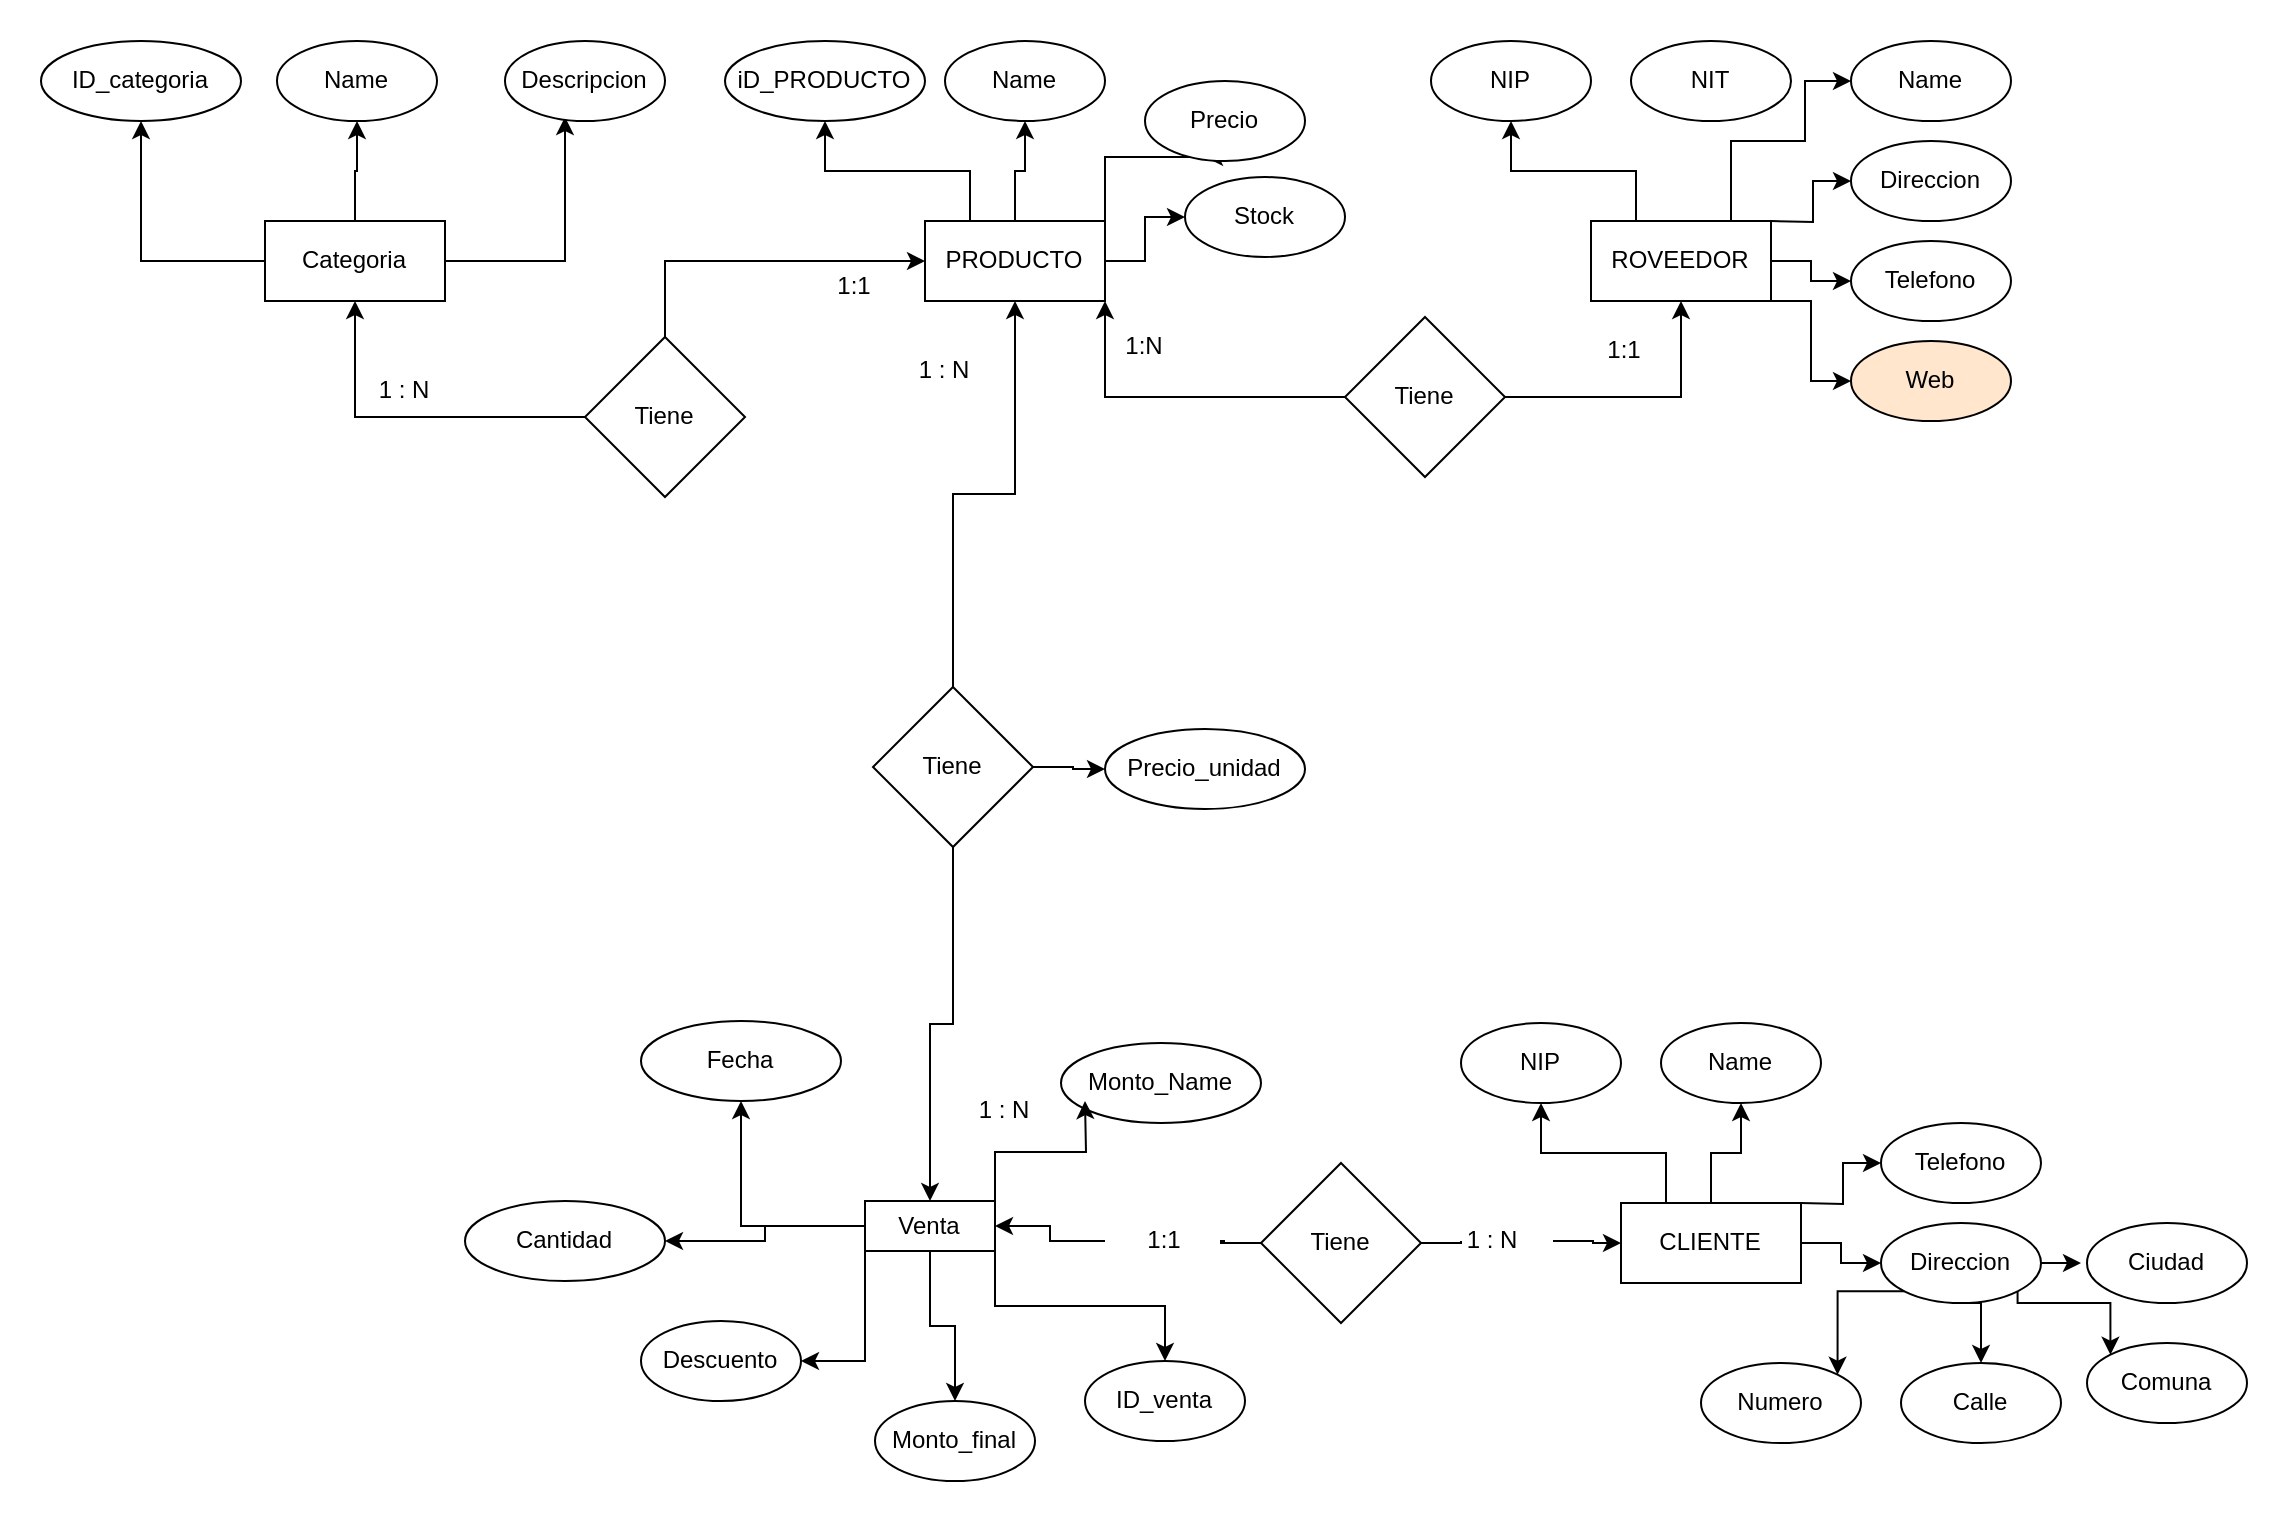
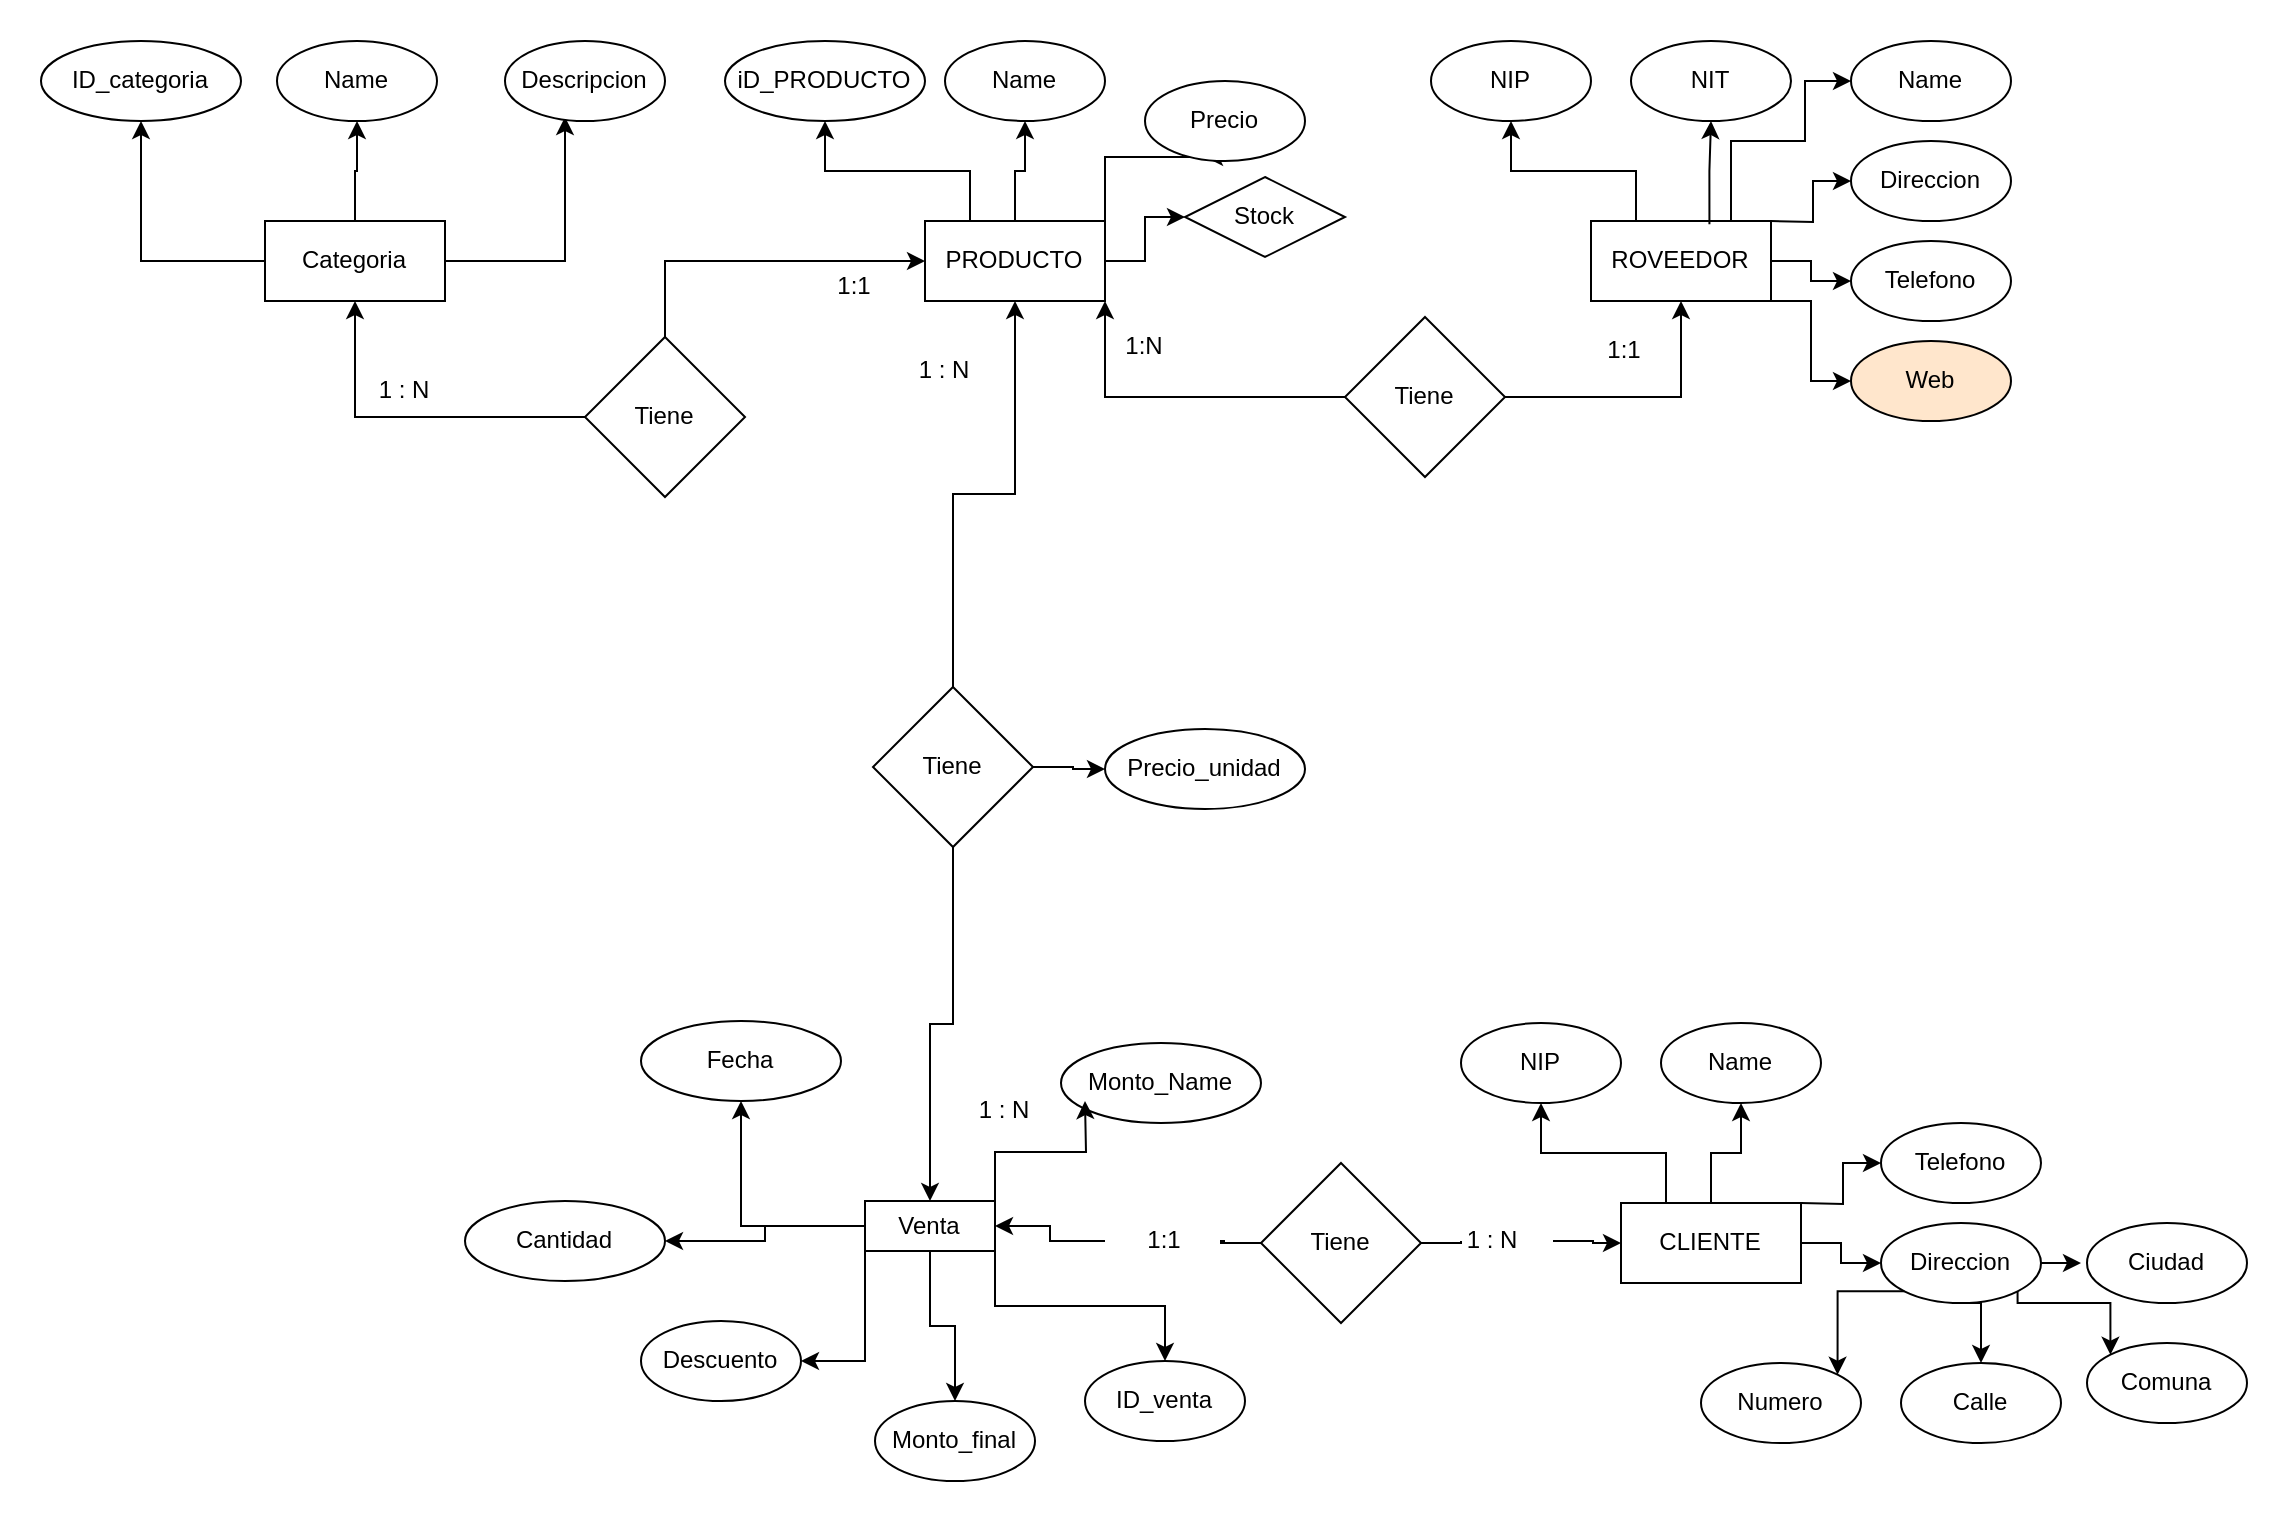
none -> (1709, 179)
(1265, 217) -> (1265, 217)
